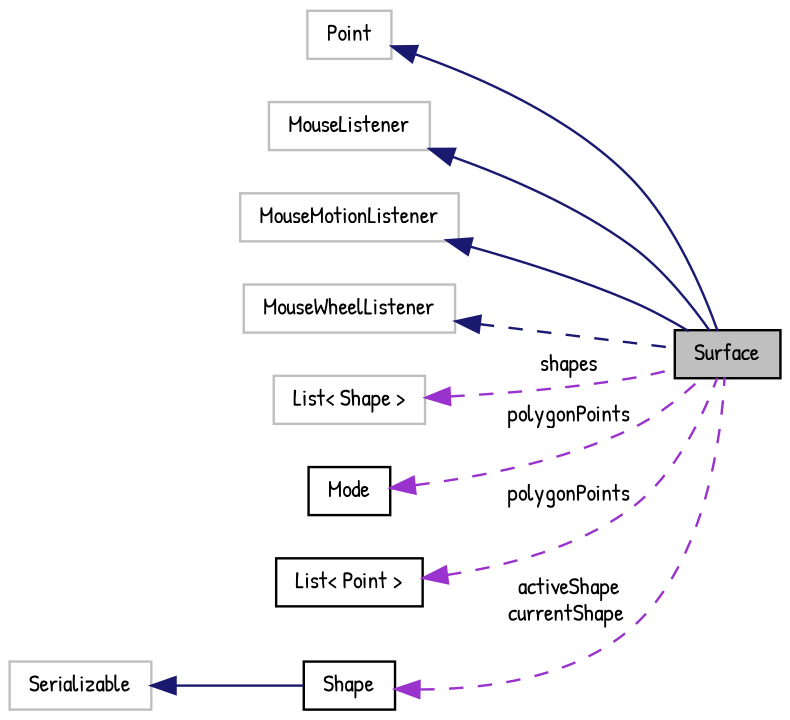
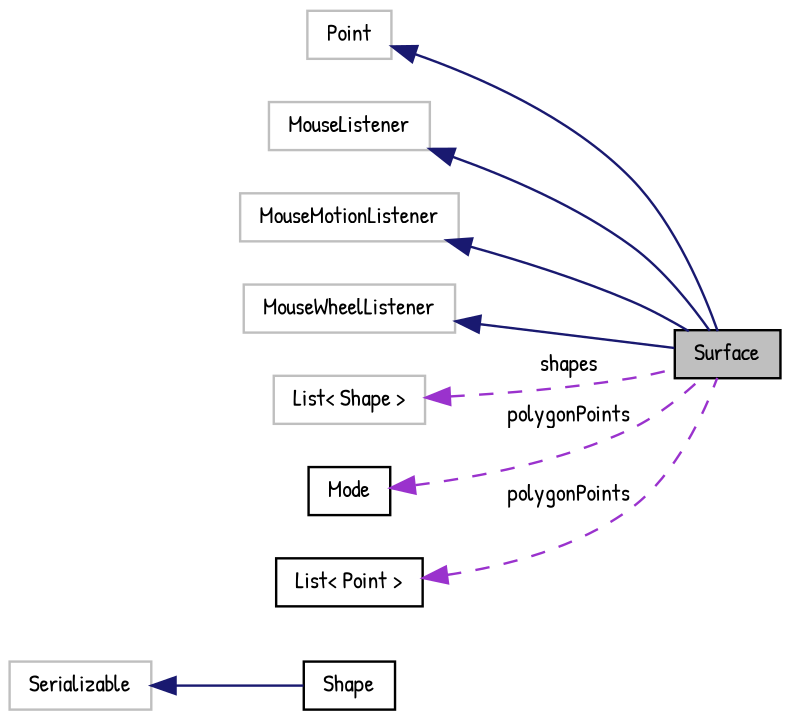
(577, 336) -> (577, 336)
(648, 610) -> none
